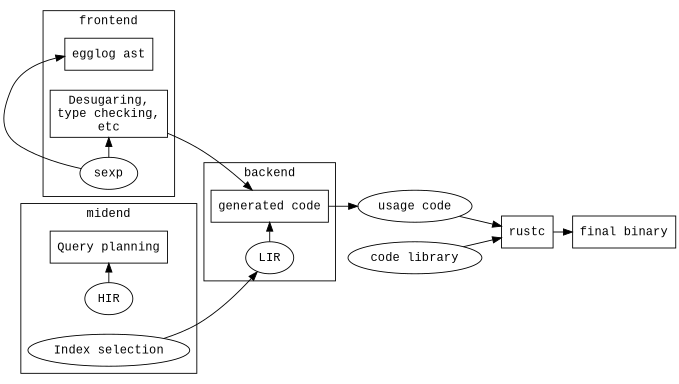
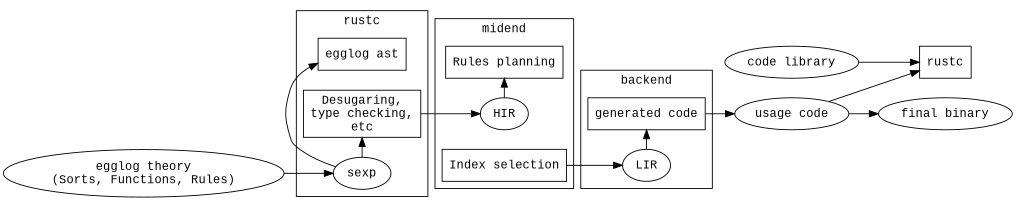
(109, 21) -> (362, 21)
(209, 155) -> (446, 114)
none -> (144, 173)
(558, 232) -> (859, 114)
(624, 232) -> (945, 114)
(109, 247) -> (504, 62)
(109, 350) -> (504, 165)
